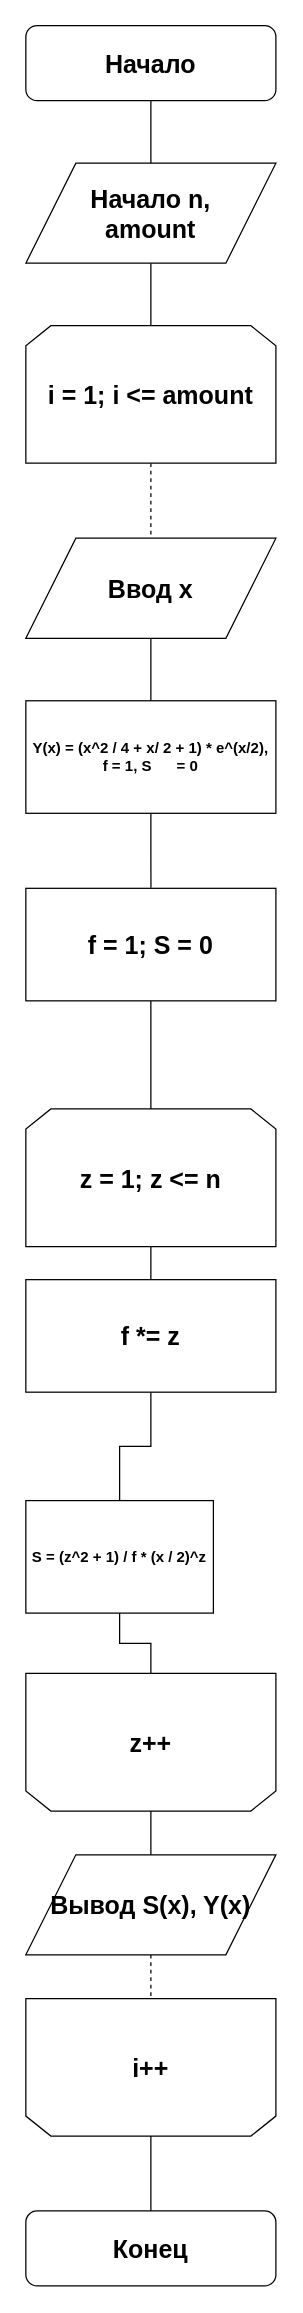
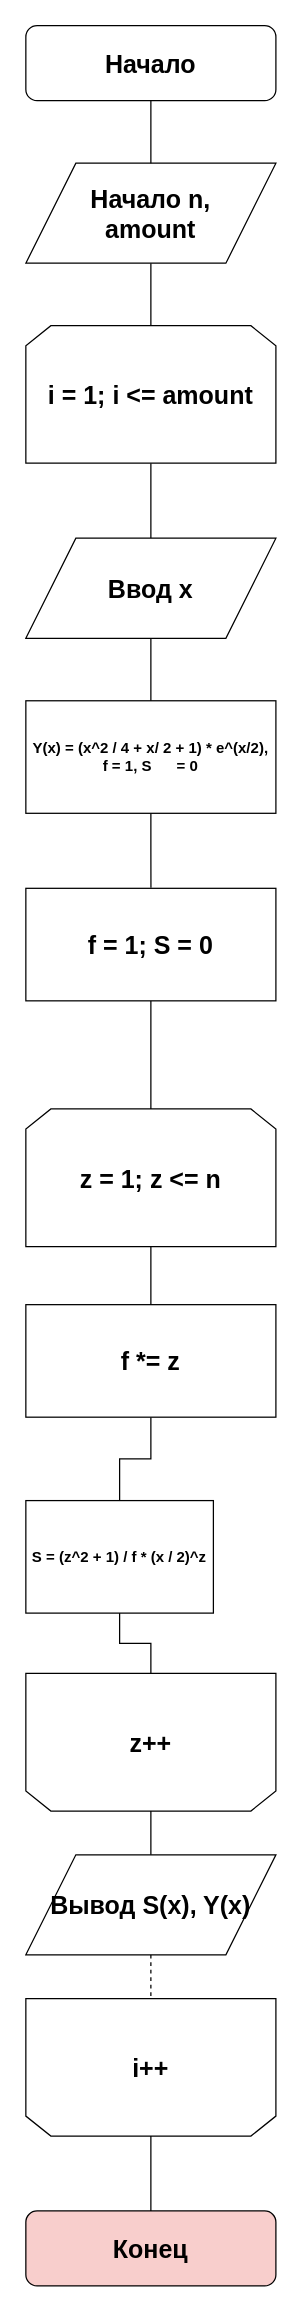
(151, 501) -> (151, 501)
(151, 1336) -> (151, 1361)
(151, 2248) -> (151, 2248)
